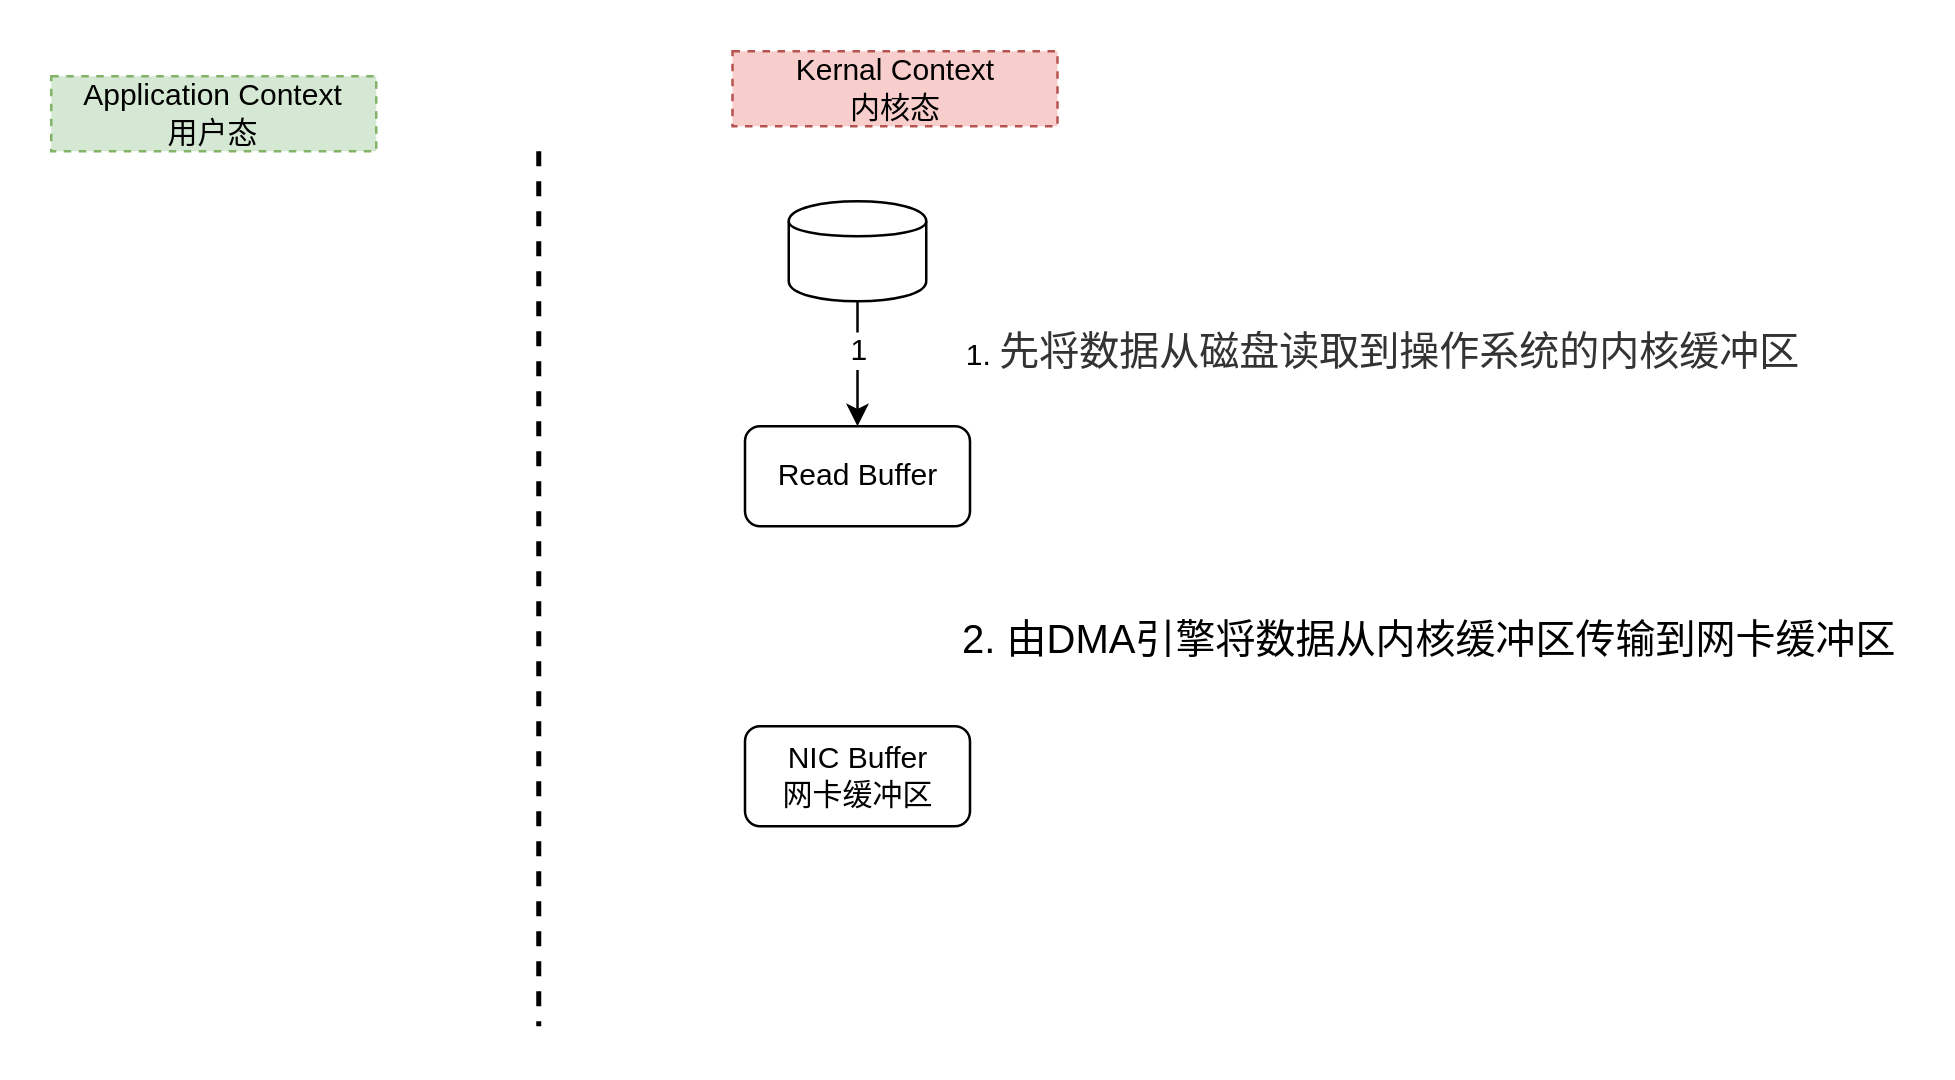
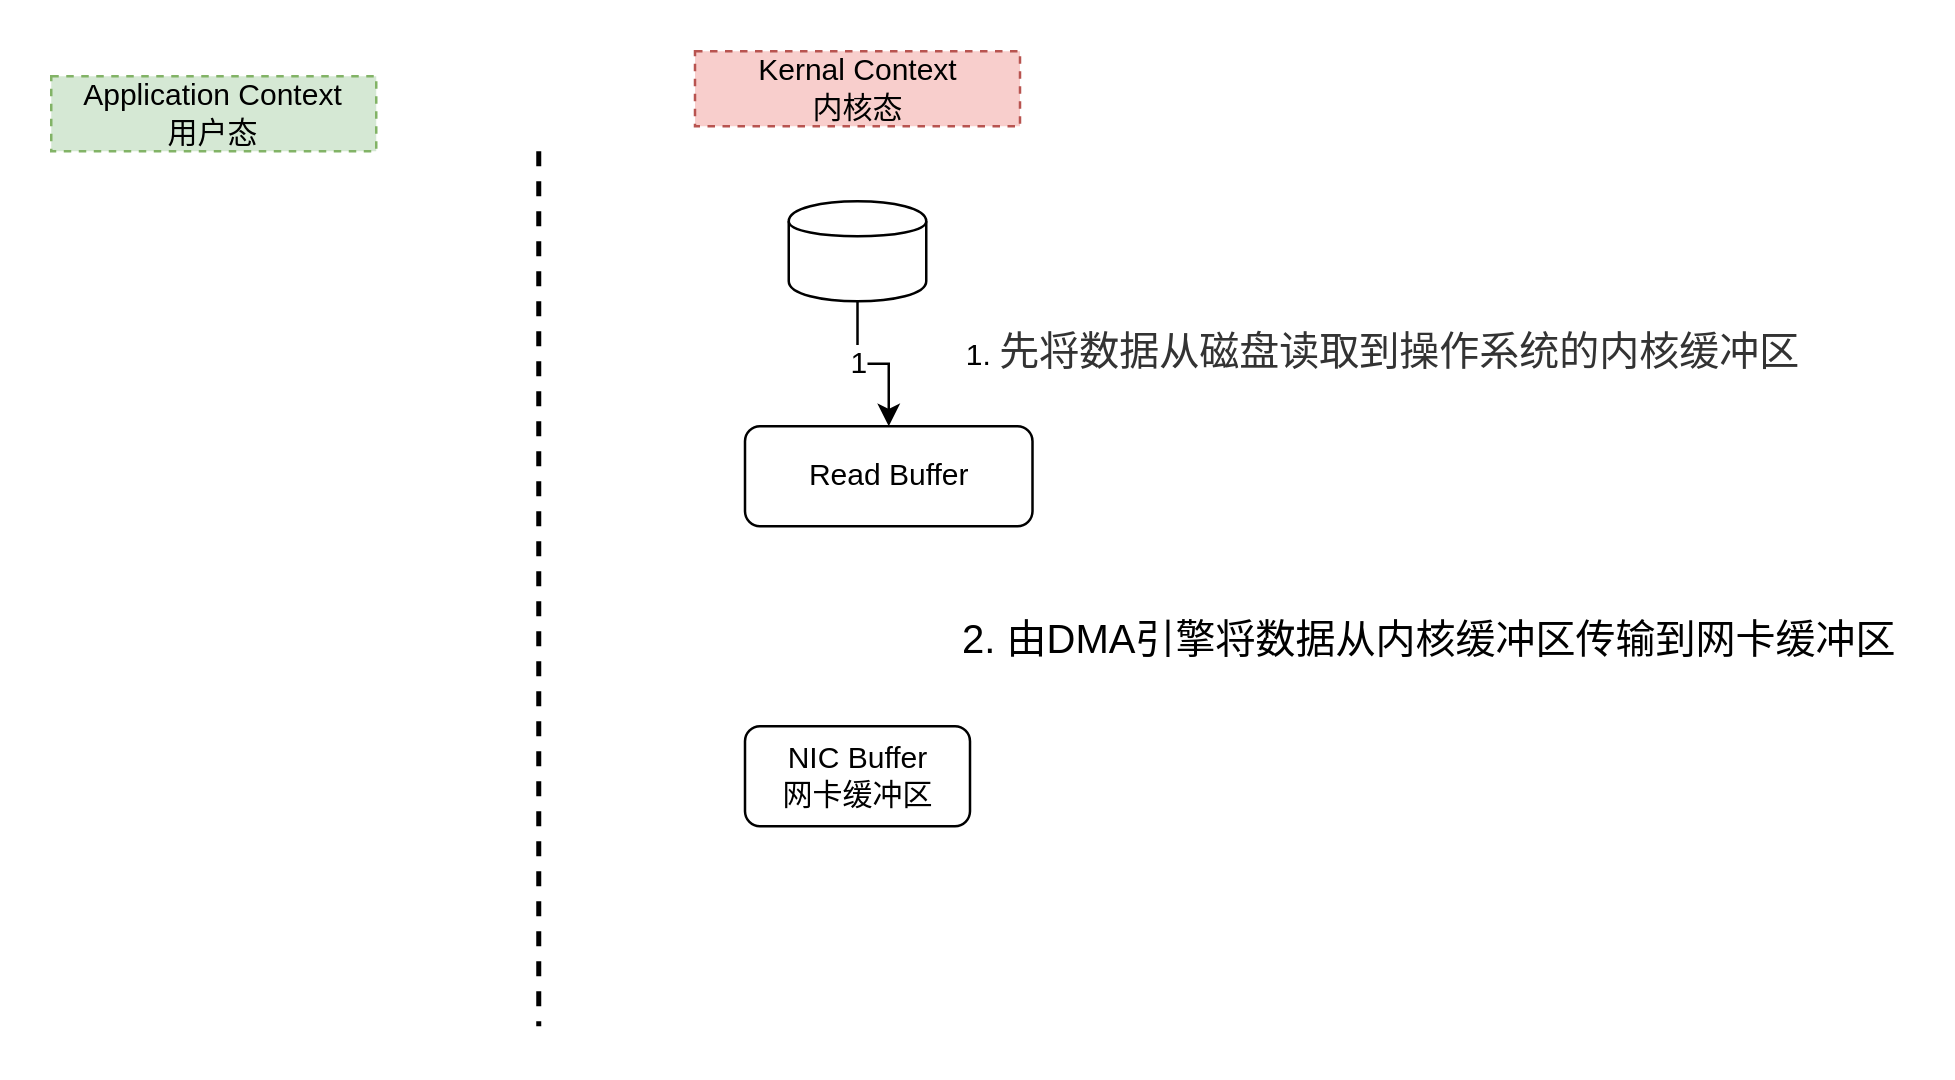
(895, 89) -> (858, 89)
(858, 476) -> (889, 476)
